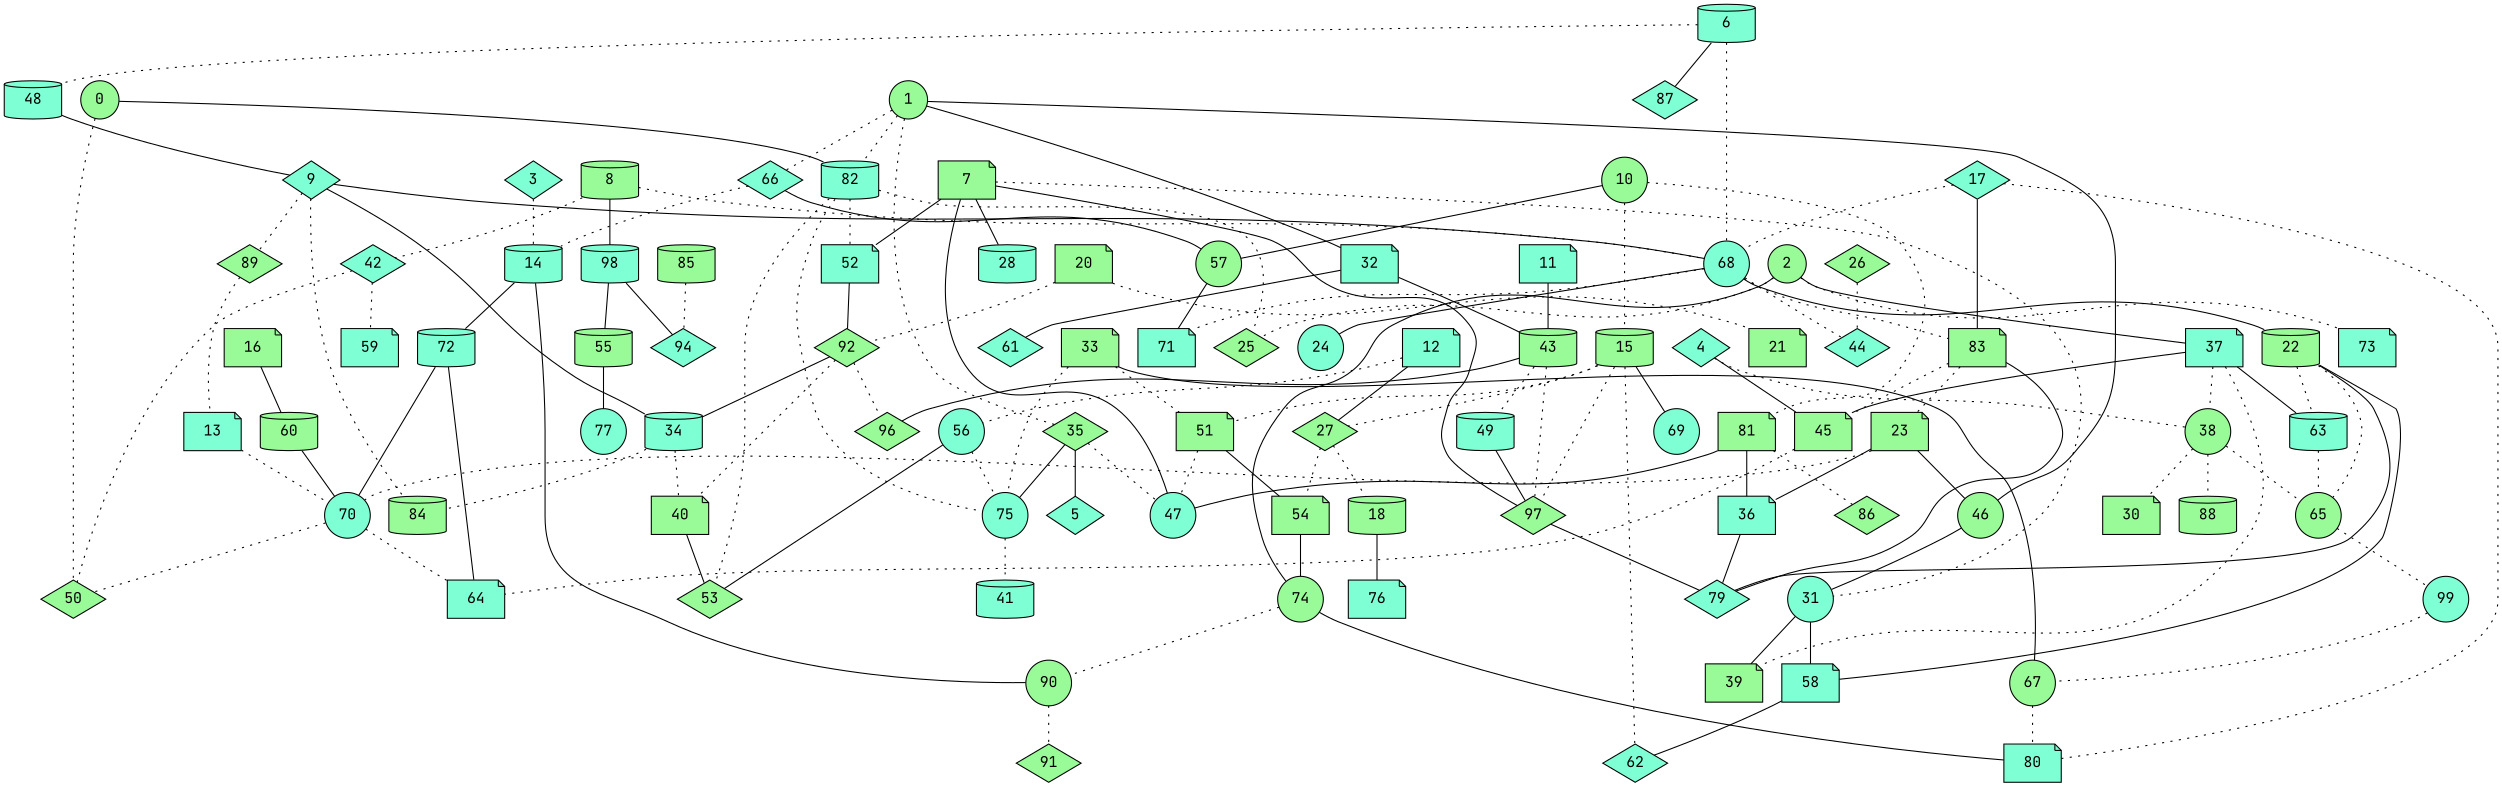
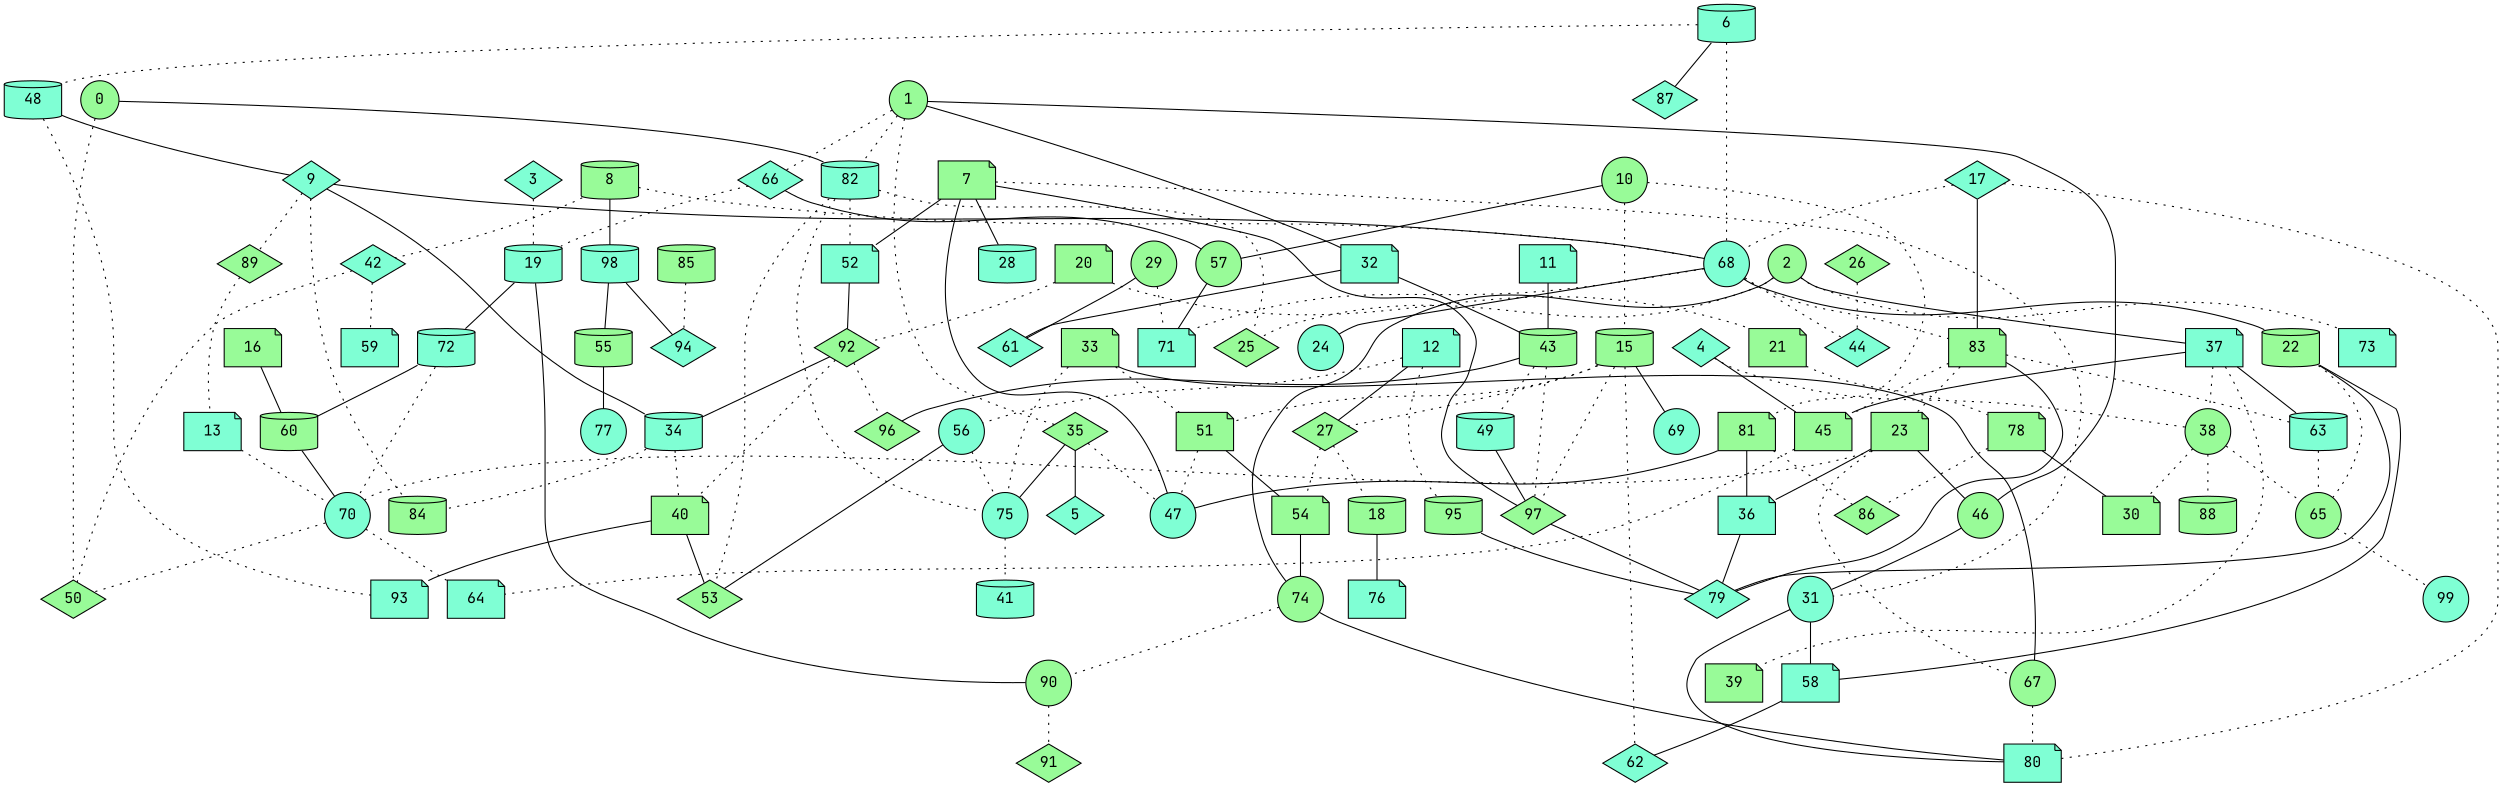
(533, 264) -> (533, 264)
none -> (1154, 264)
(2305, 390) -> (2148, 387)
(397, 431) -> (397, 431)
none -> (2017, 432)
(460, 468) -> (368, 391)
none -> (1454, 515)
none -> (400, 599)
(1773, 640) -> (1768, 738)
(2244, 662) -> (1876, 599)
